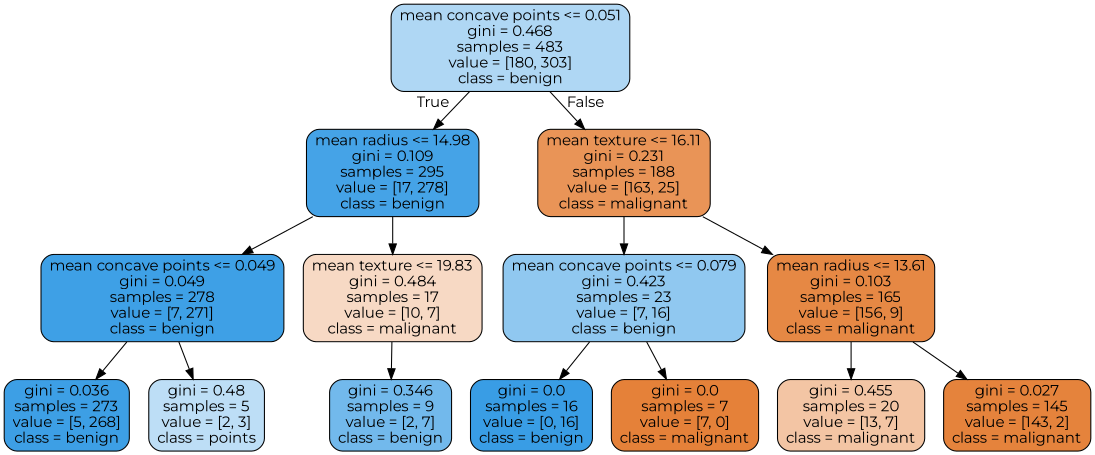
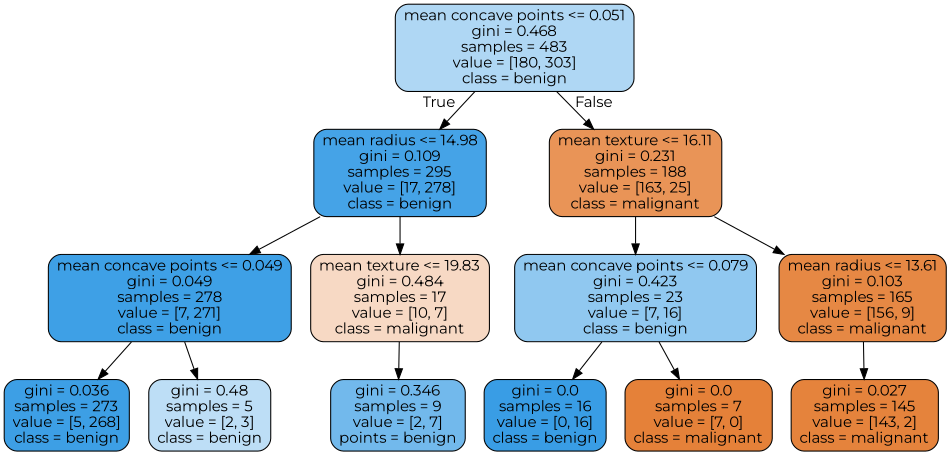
(207, 415) -> (210, 415)
(391, 415) -> (398, 415)
(851, 415) -> none
